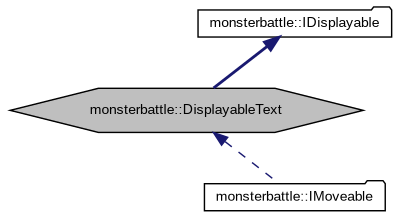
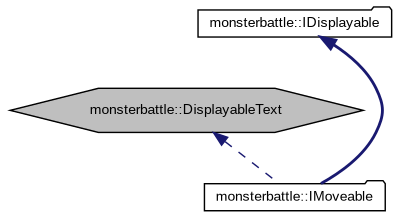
(240, 67) -> (382, 118)
